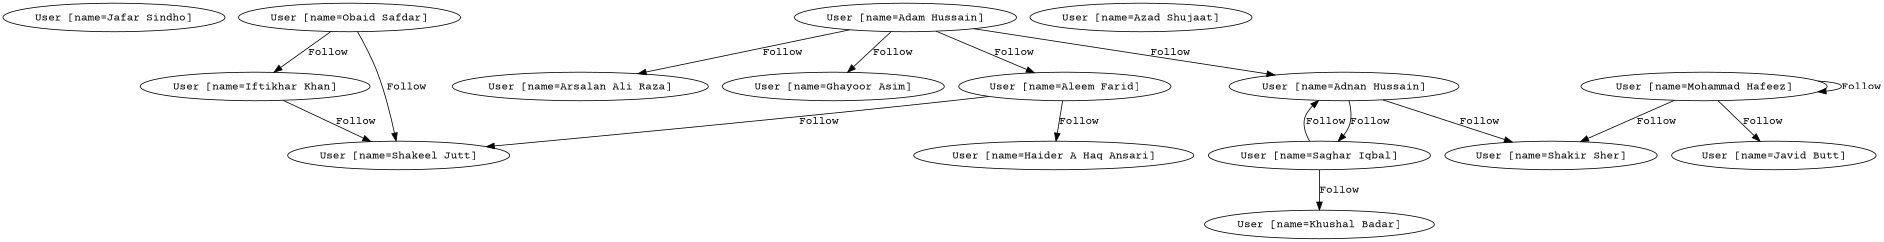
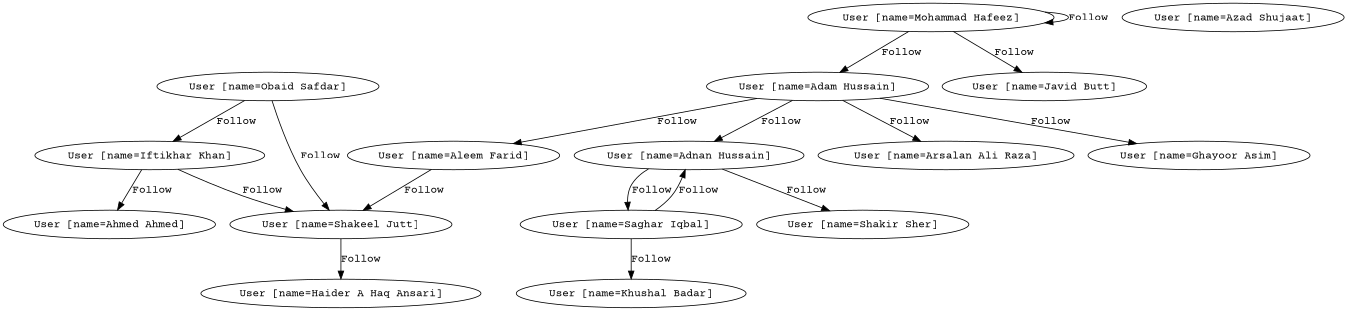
(114, 17) -> none
(1060, 117) -> (341, 255)
(1631, 119) -> (878, 50)
none -> (109, 224)
